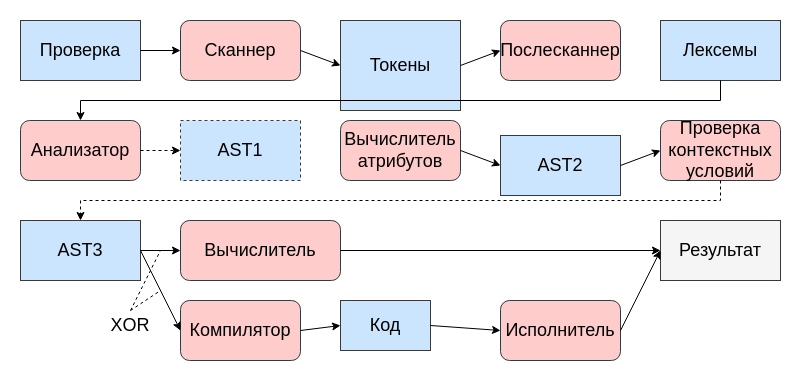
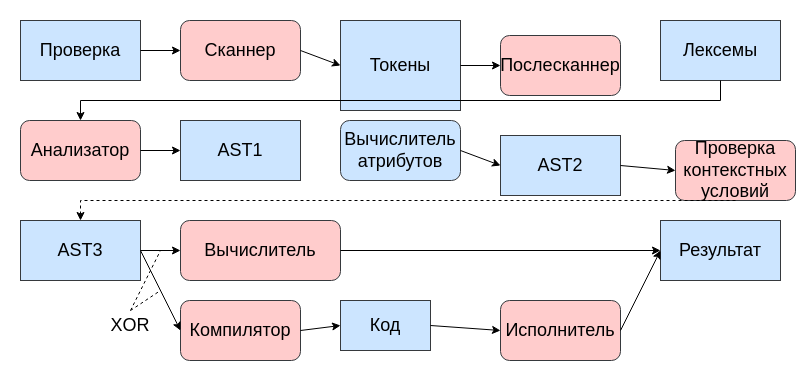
(561, 51) -> (561, 66)
(157, 151) -> (157, 151)
(241, 151) -> (241, 151)
(401, 151) -> (401, 151)
(721, 151) -> (736, 171)
(721, 251) -> (721, 251)
